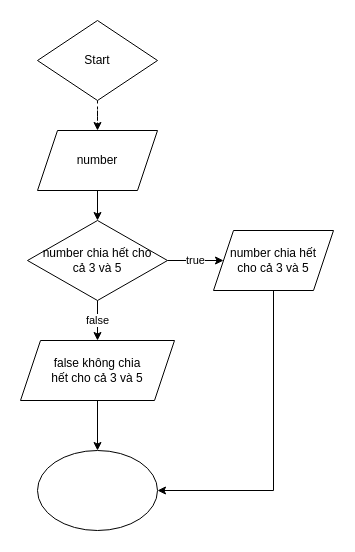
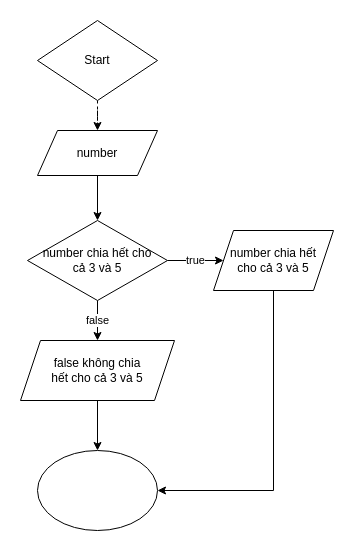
(98, 161) -> (98, 153)
